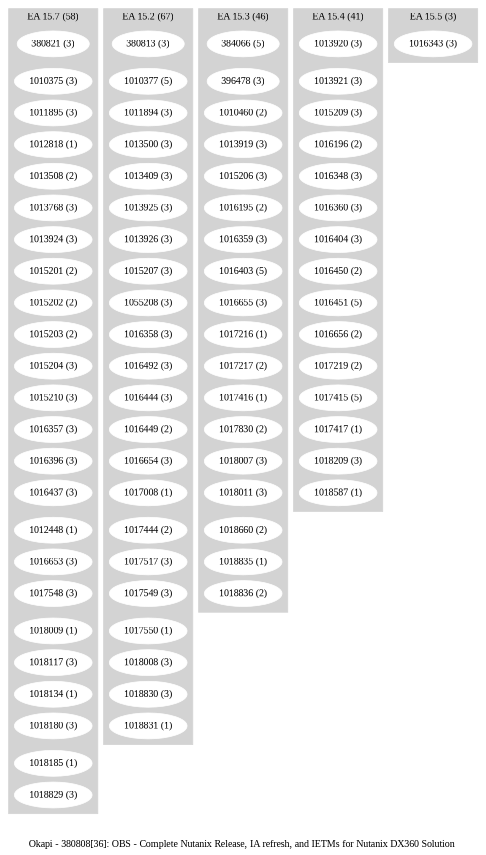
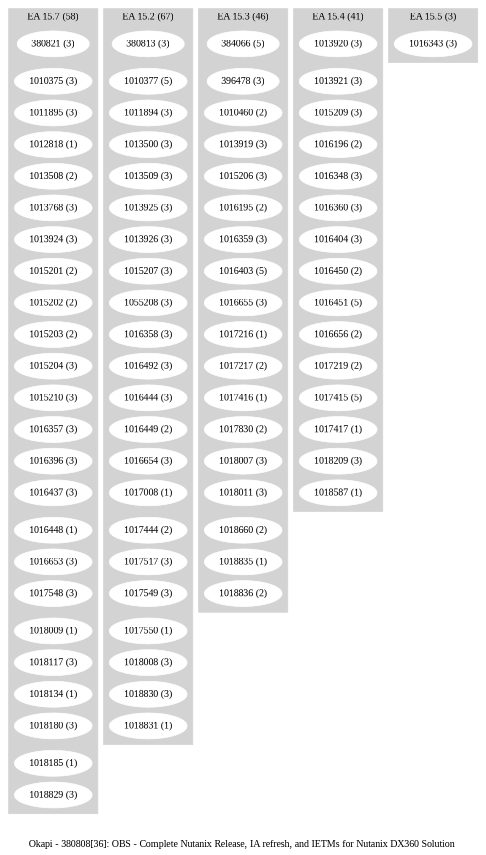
(148, 176) -> (148, 176)
(53, 530) -> (53, 530)
